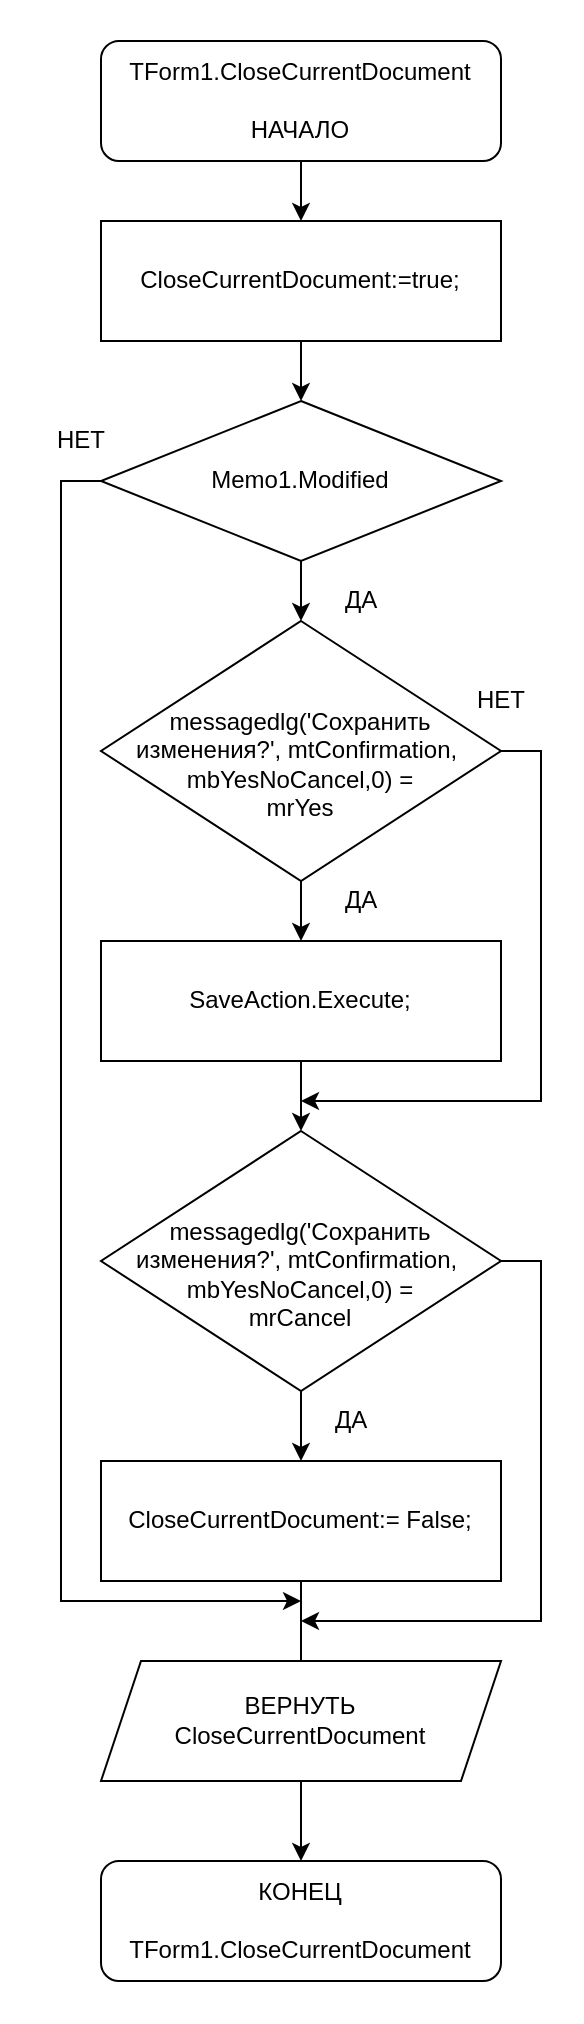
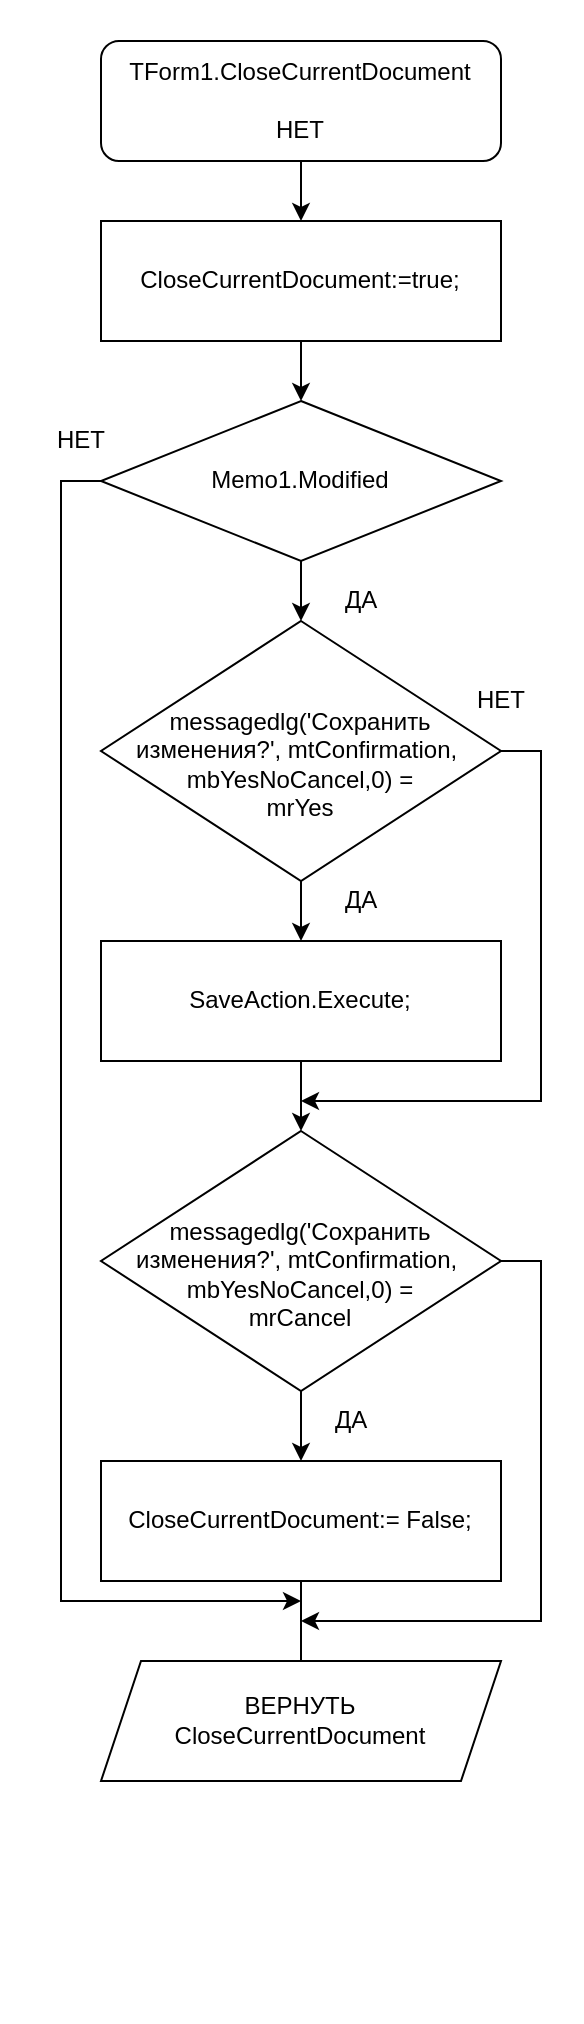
(301, 101) -> (301, 101)
(301, 1814) -> none
(301, 1921) -> none
